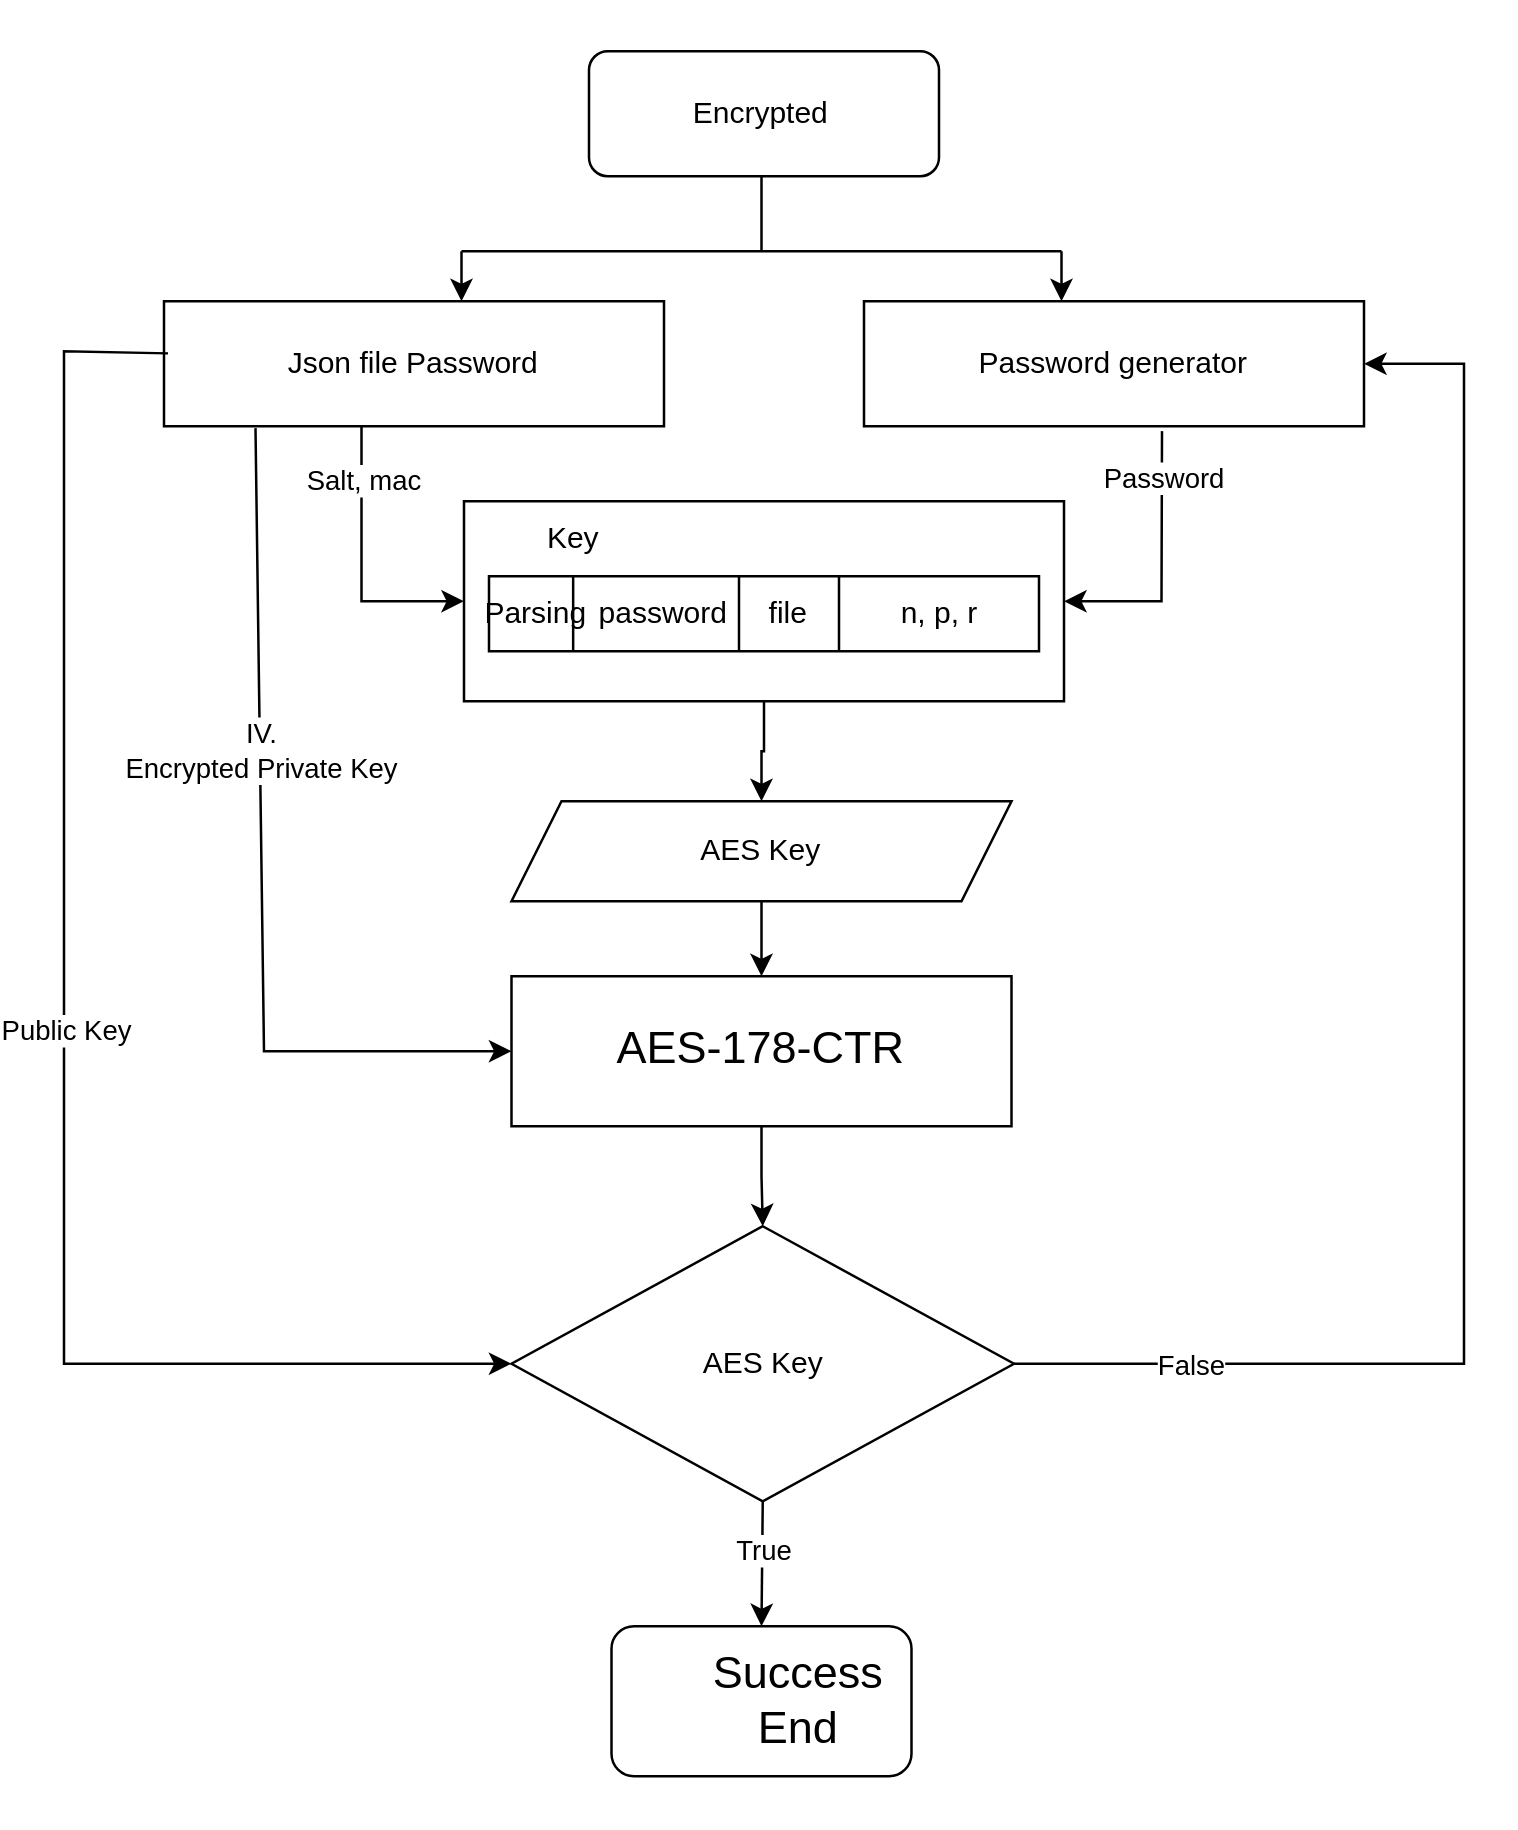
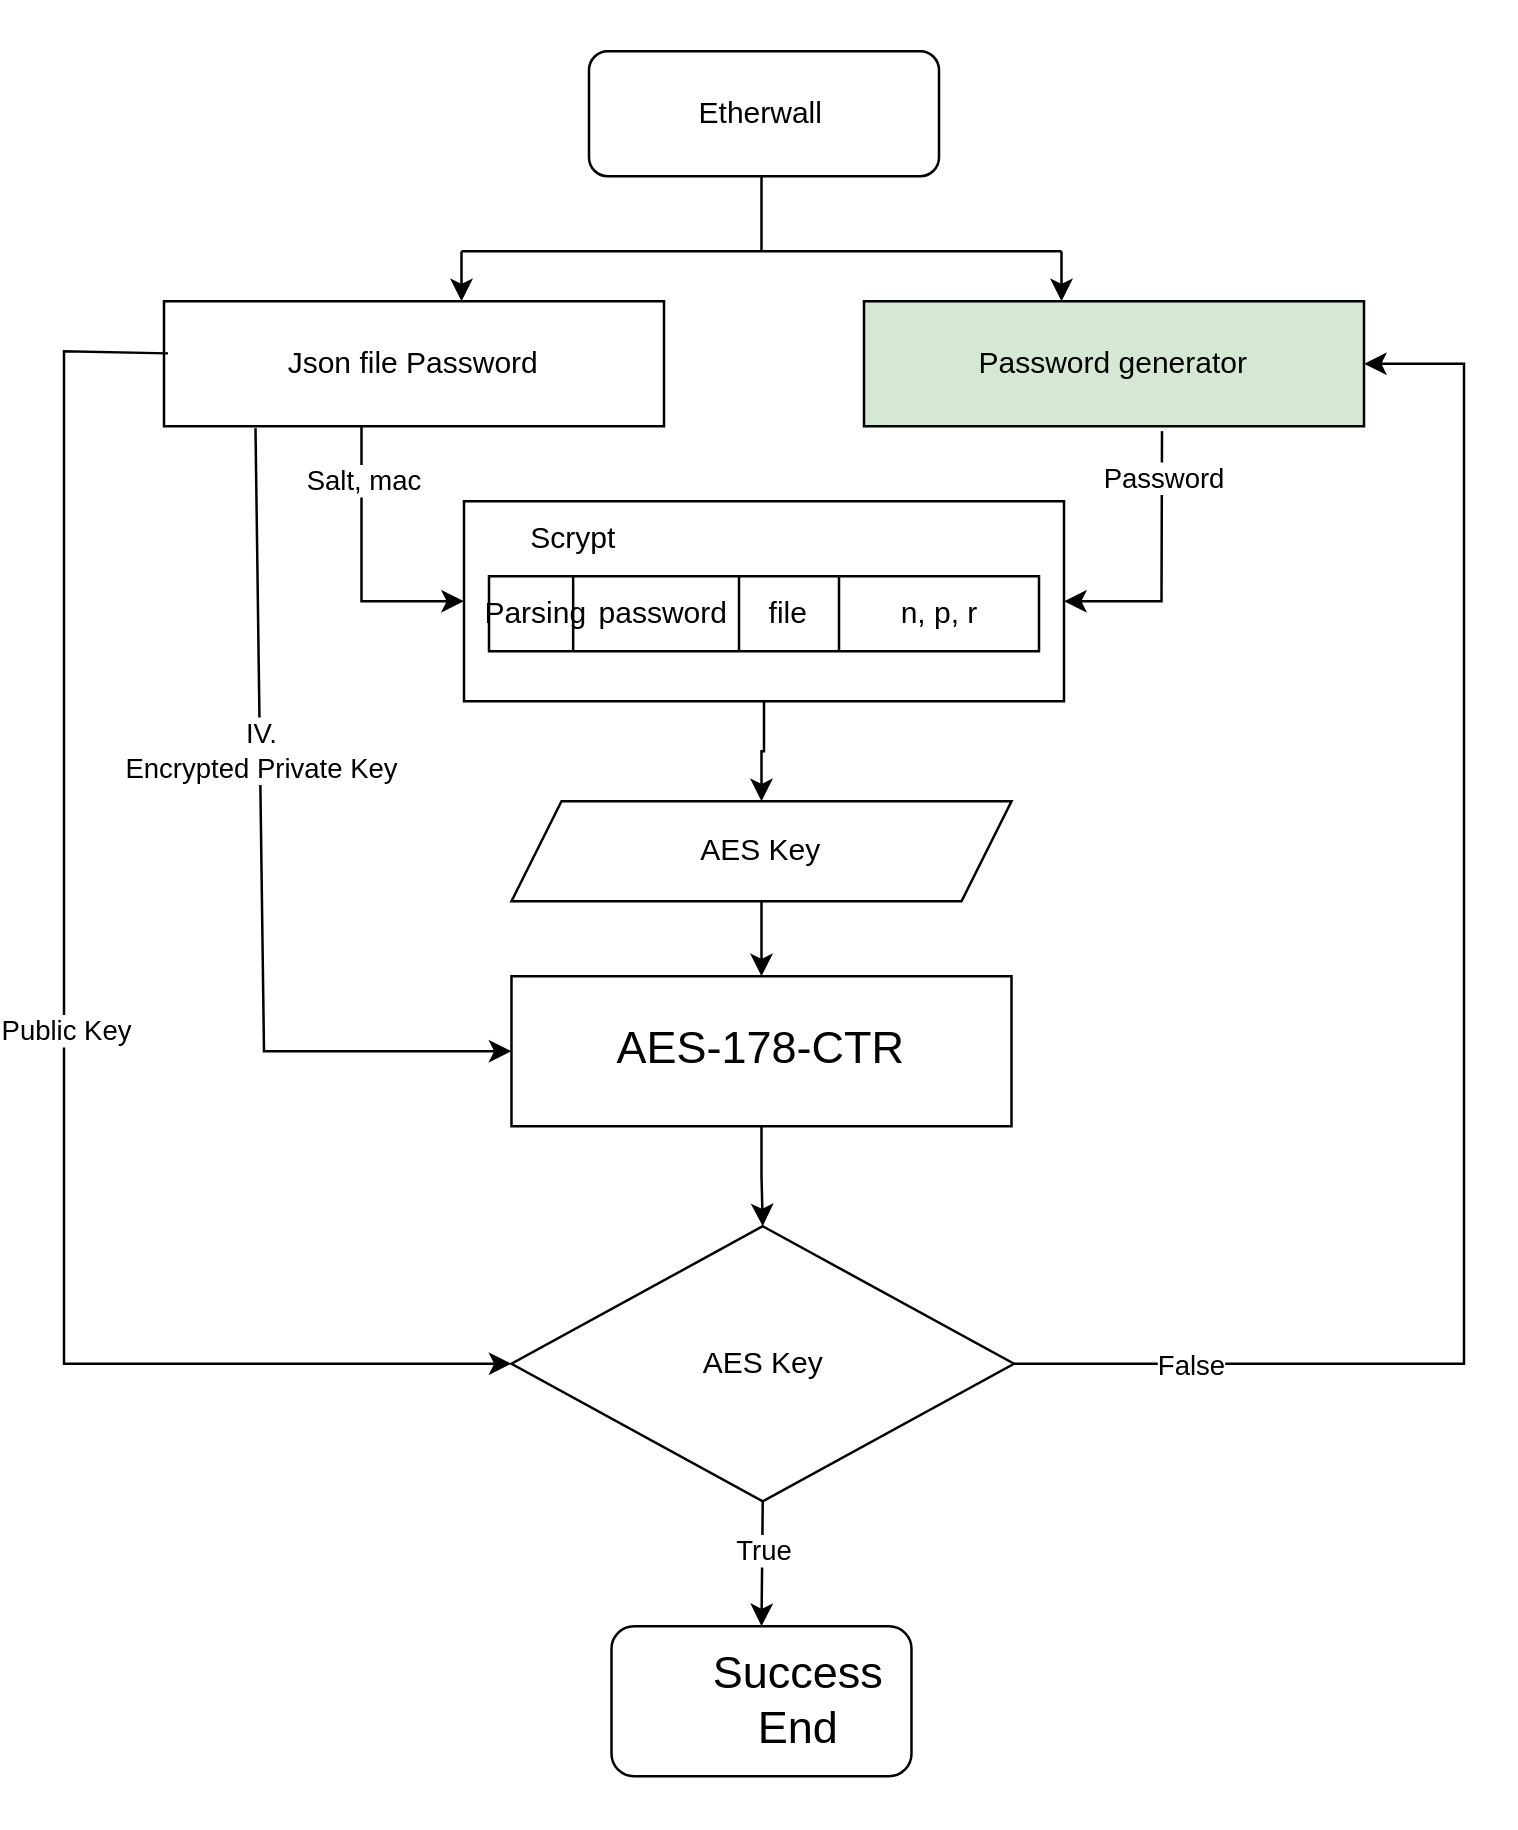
(761, 114) -> (761, 114)
(1114, 364) -> (1114, 364)
(574, 539) -> (574, 539)
